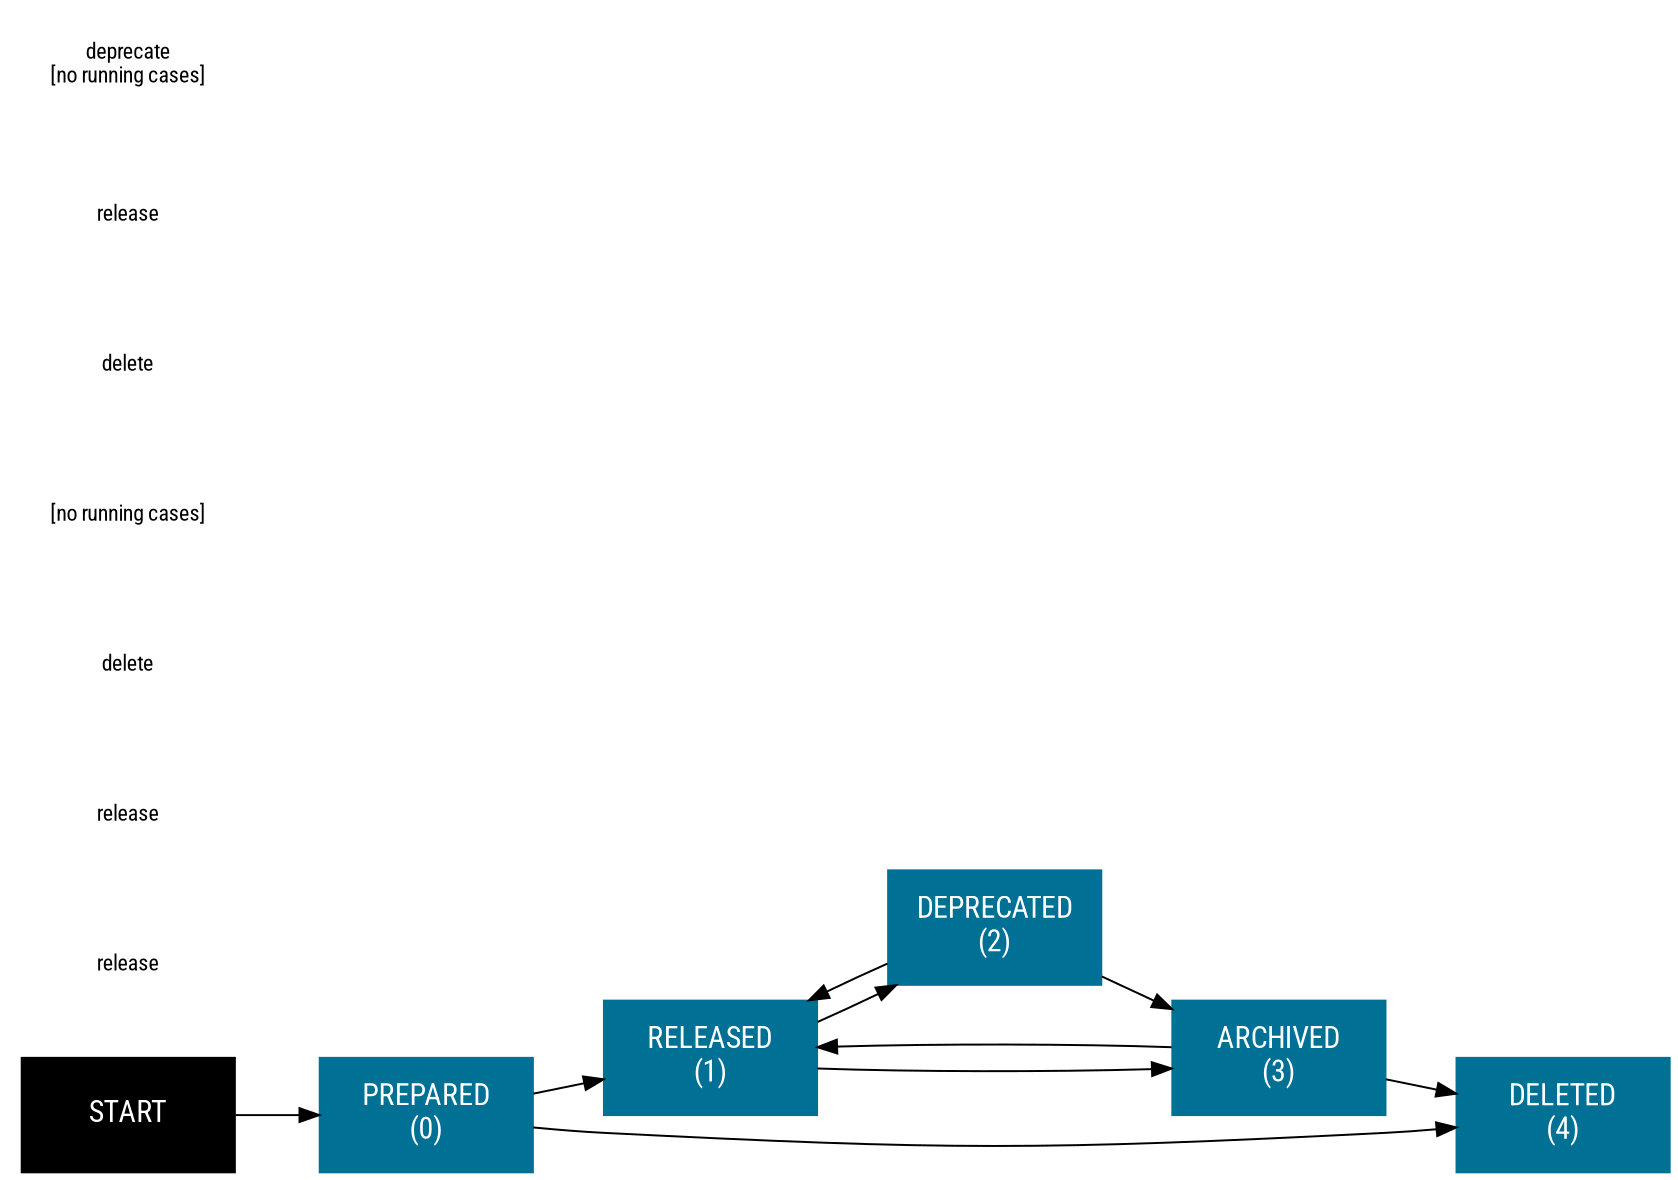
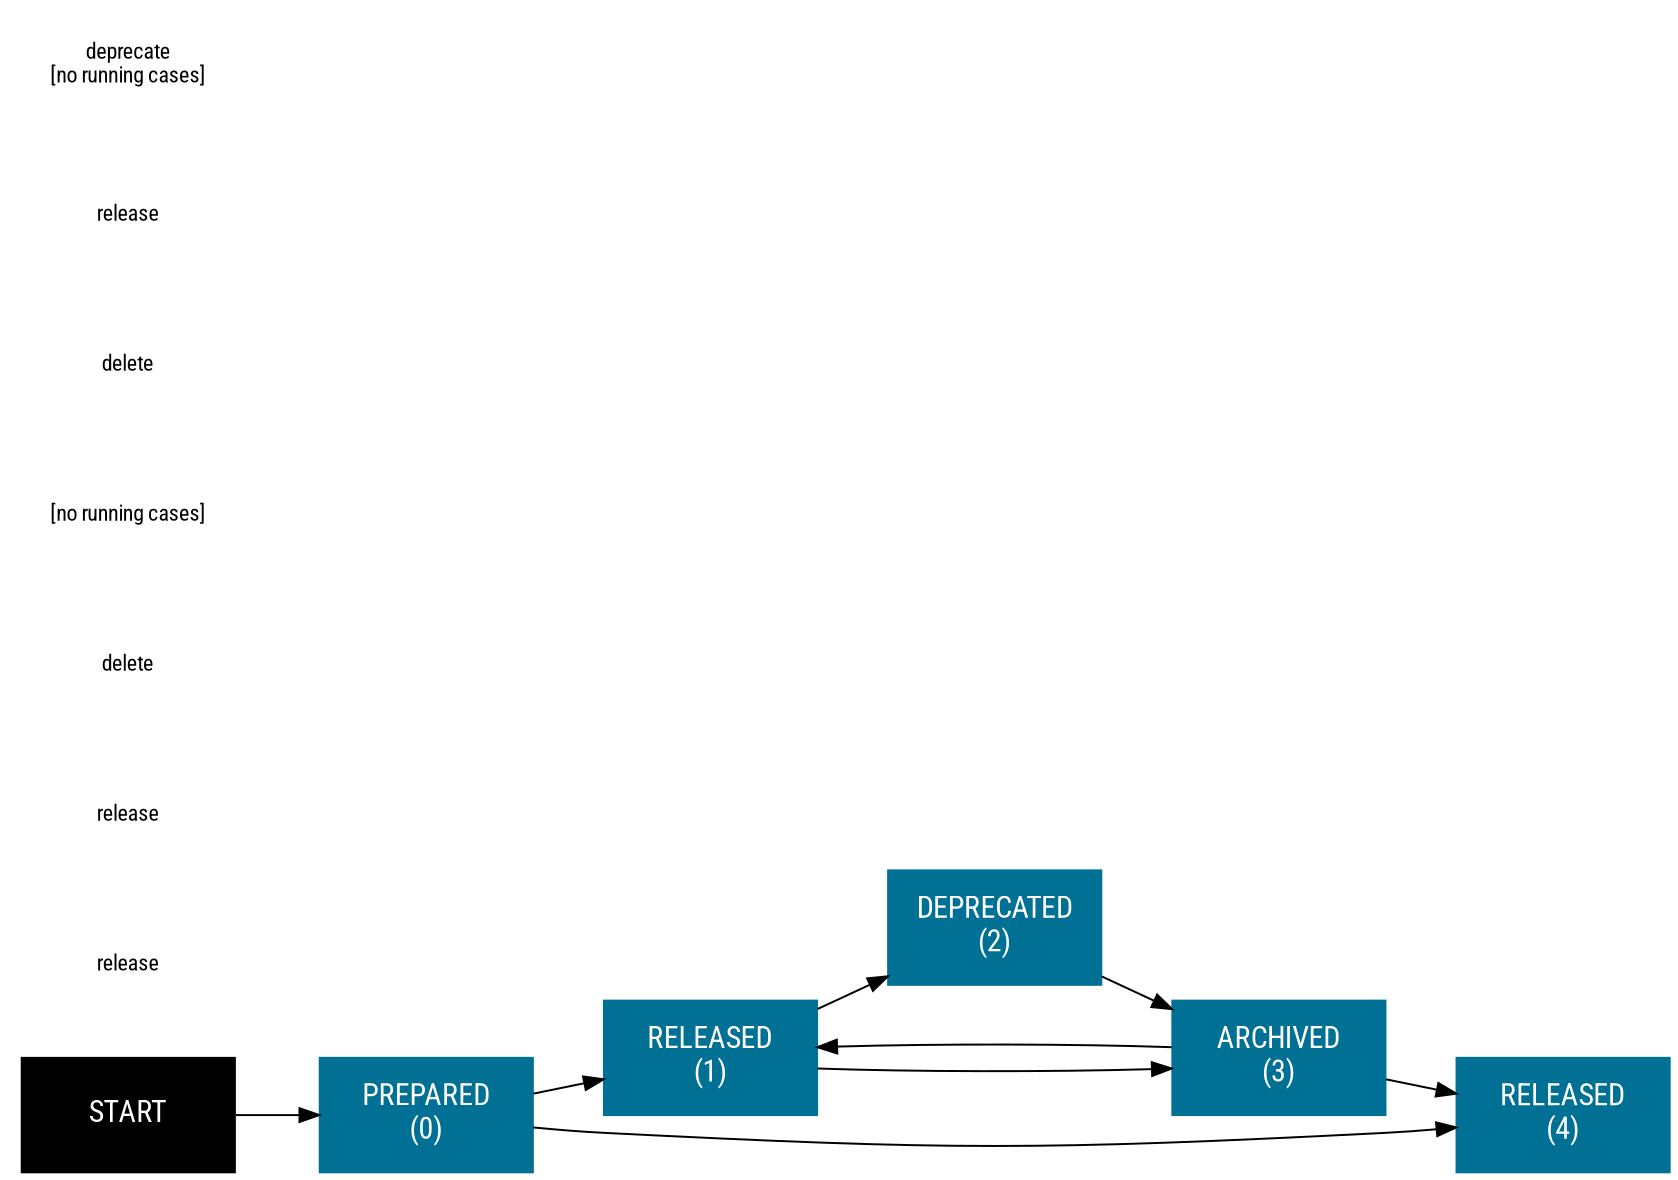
(857, 977) -> none
(1563, 1115) -> (1563, 1115)
